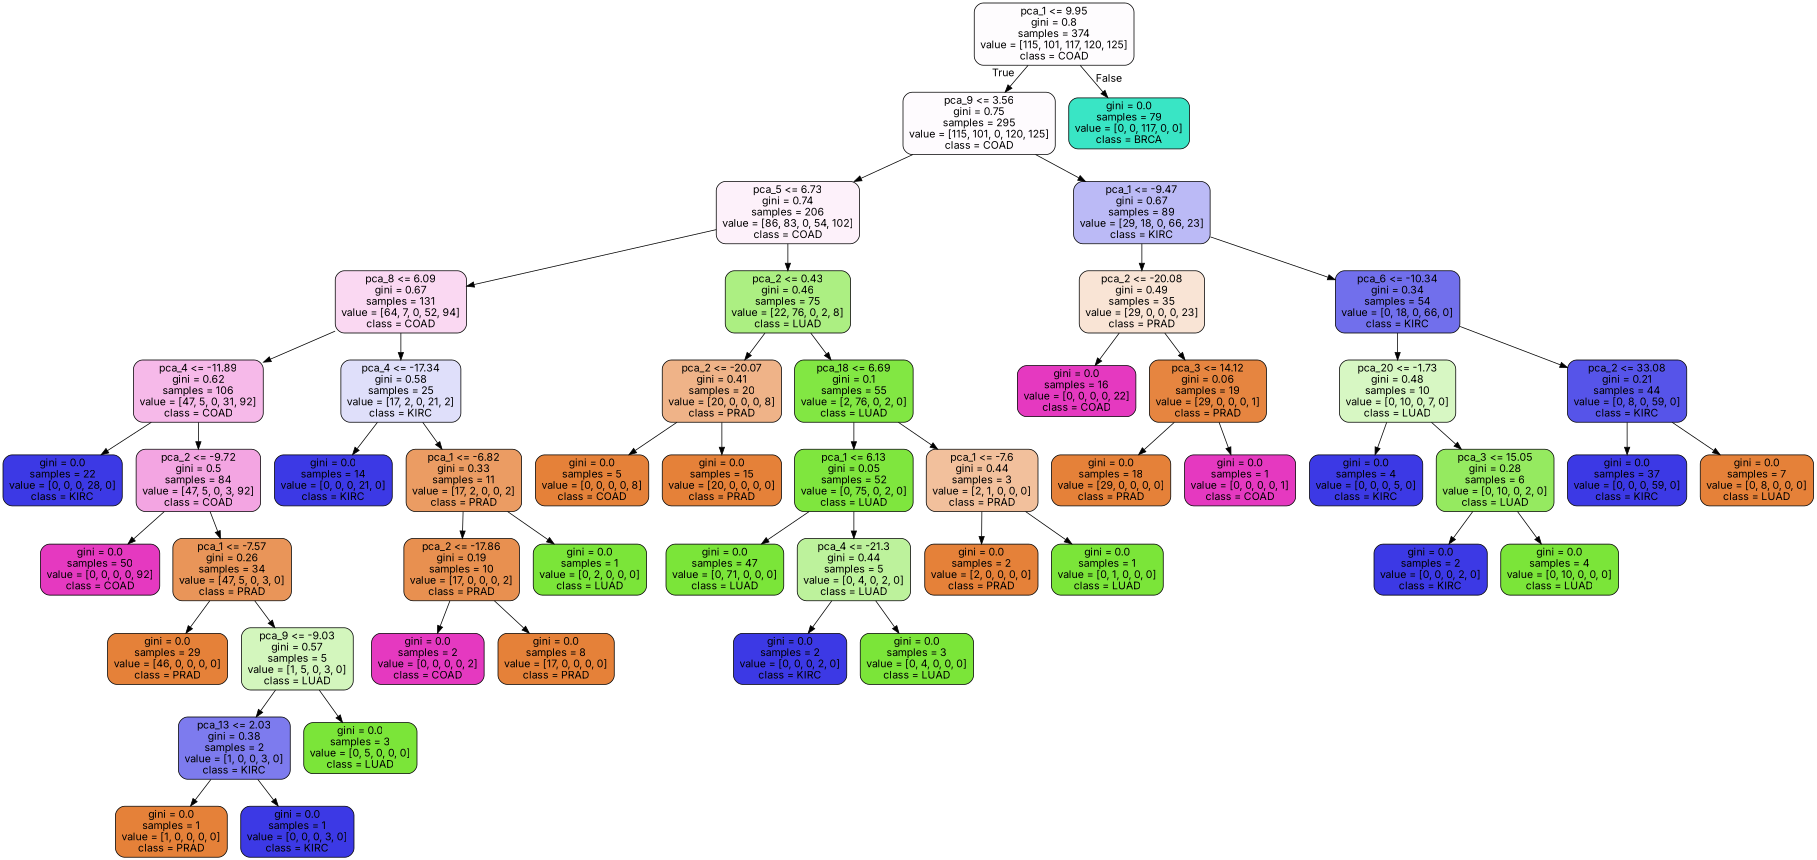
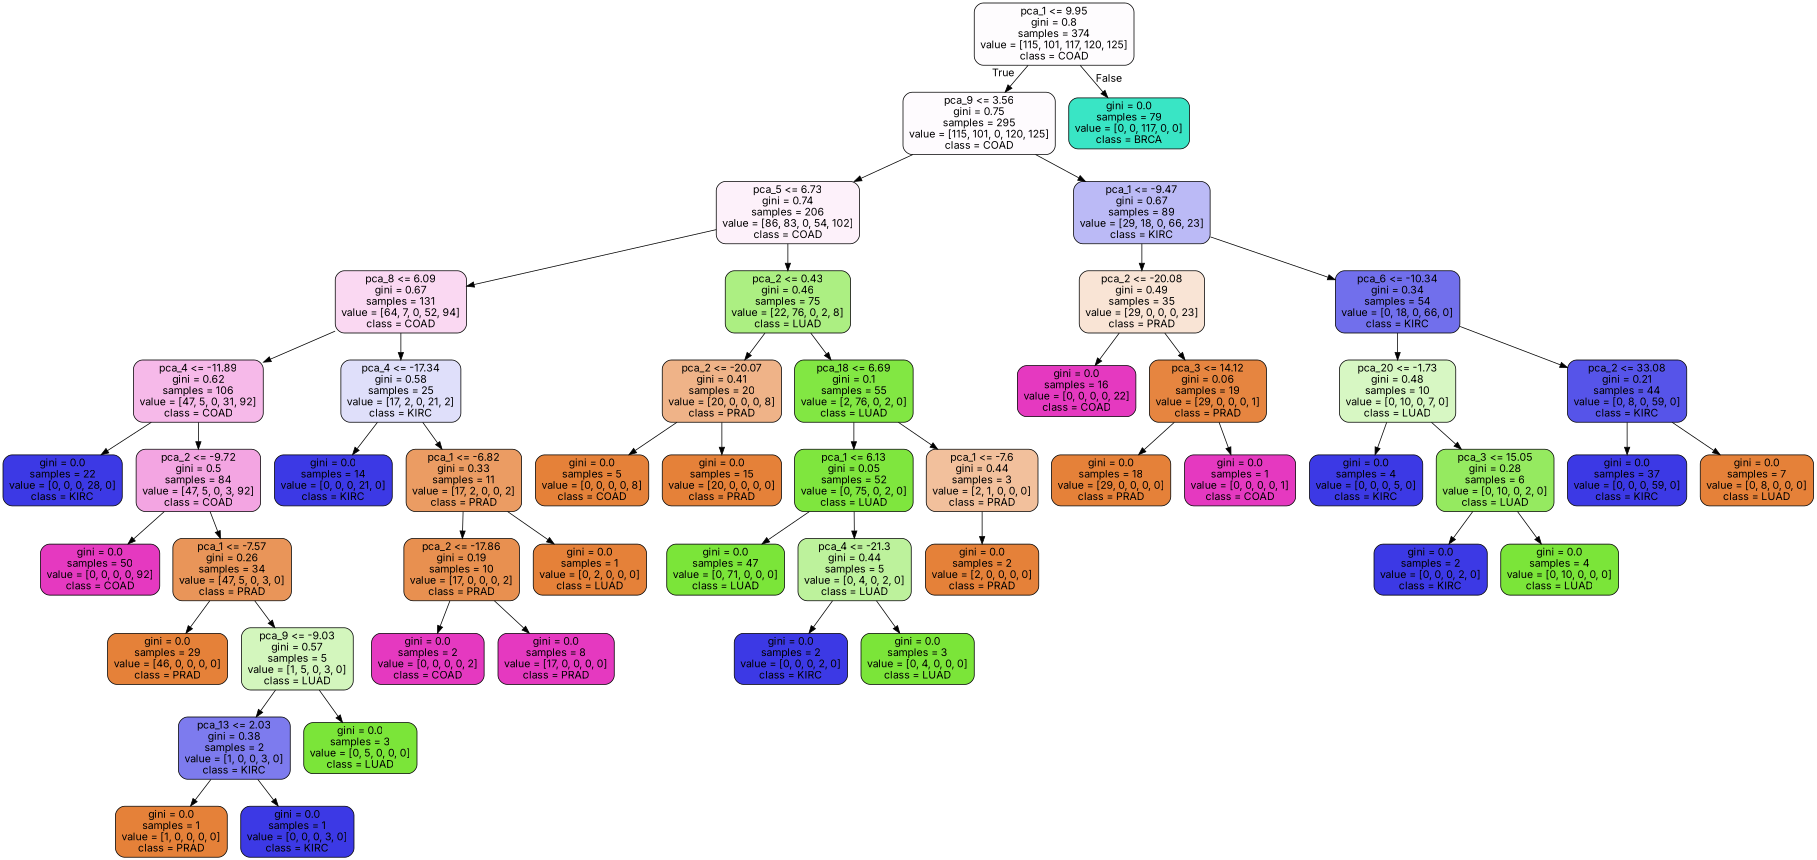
(590, 570) -> (590, 570)
(1107, 570) -> none
(556, 659) -> (556, 659)
